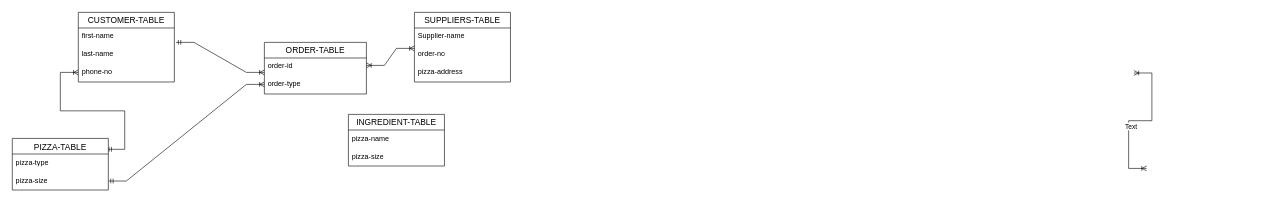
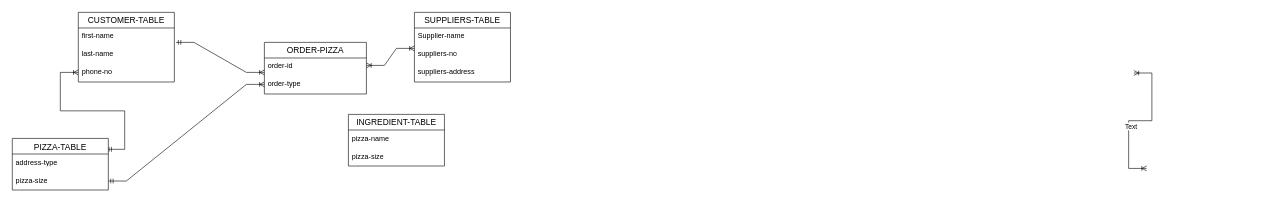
(315, 51) -> (315, 51)
(434, 54) -> (440, 54)
(443, 72) -> (450, 72)
(35, 162) -> (40, 162)
